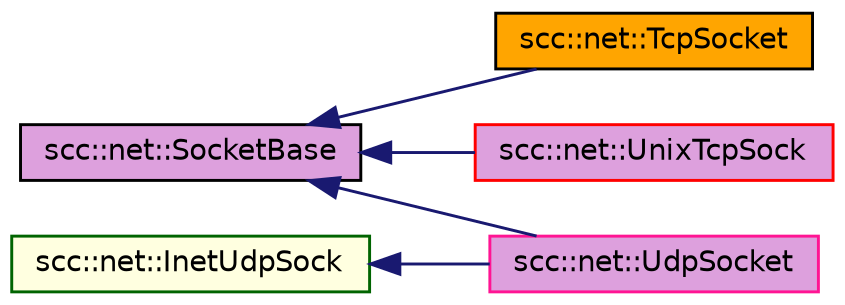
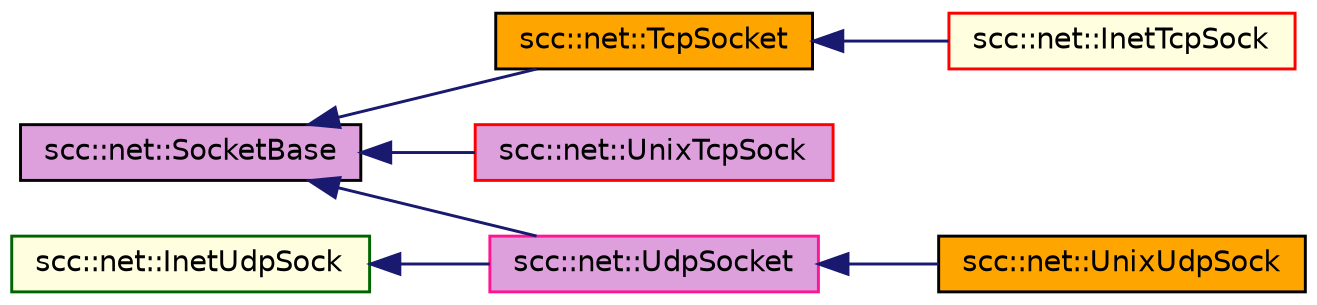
none -> (1122, 41)
none -> (1122, 264)
